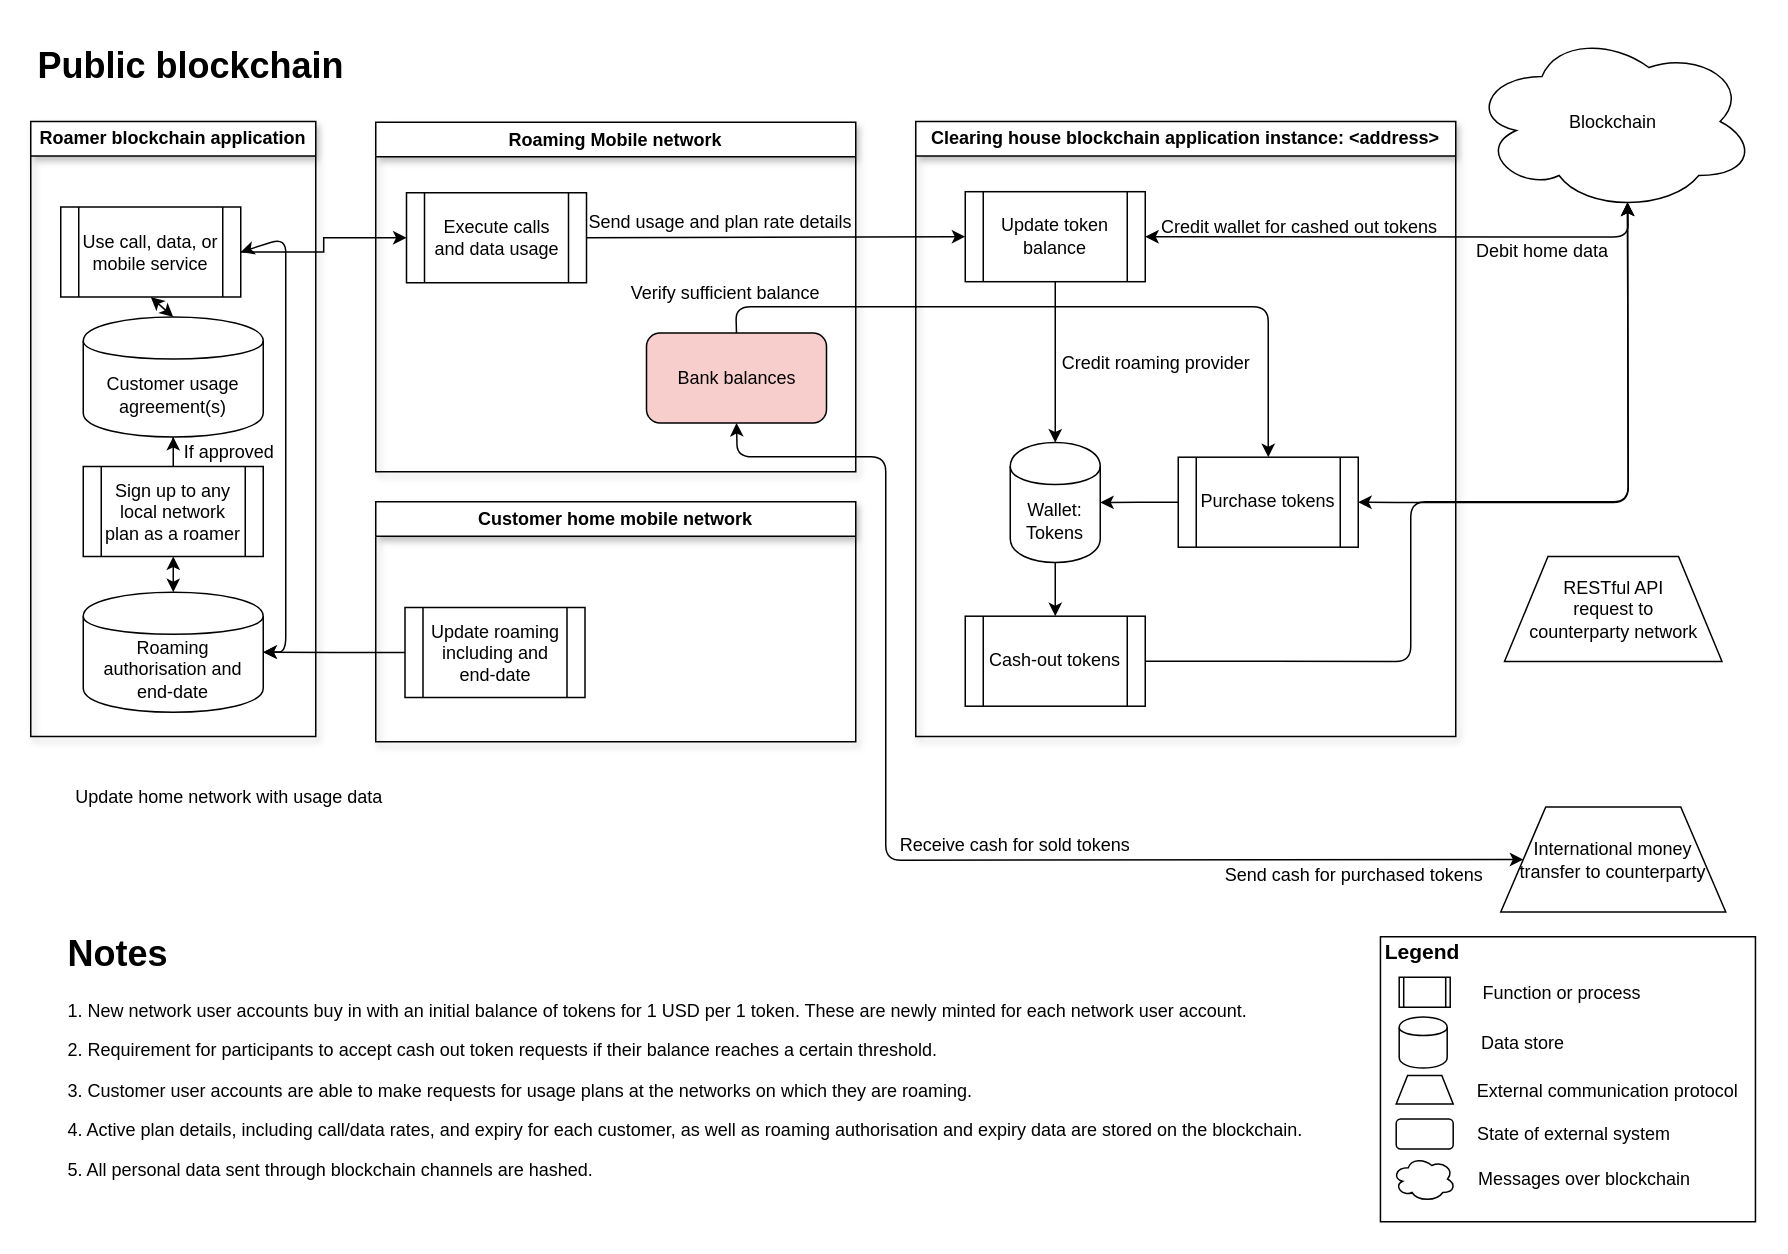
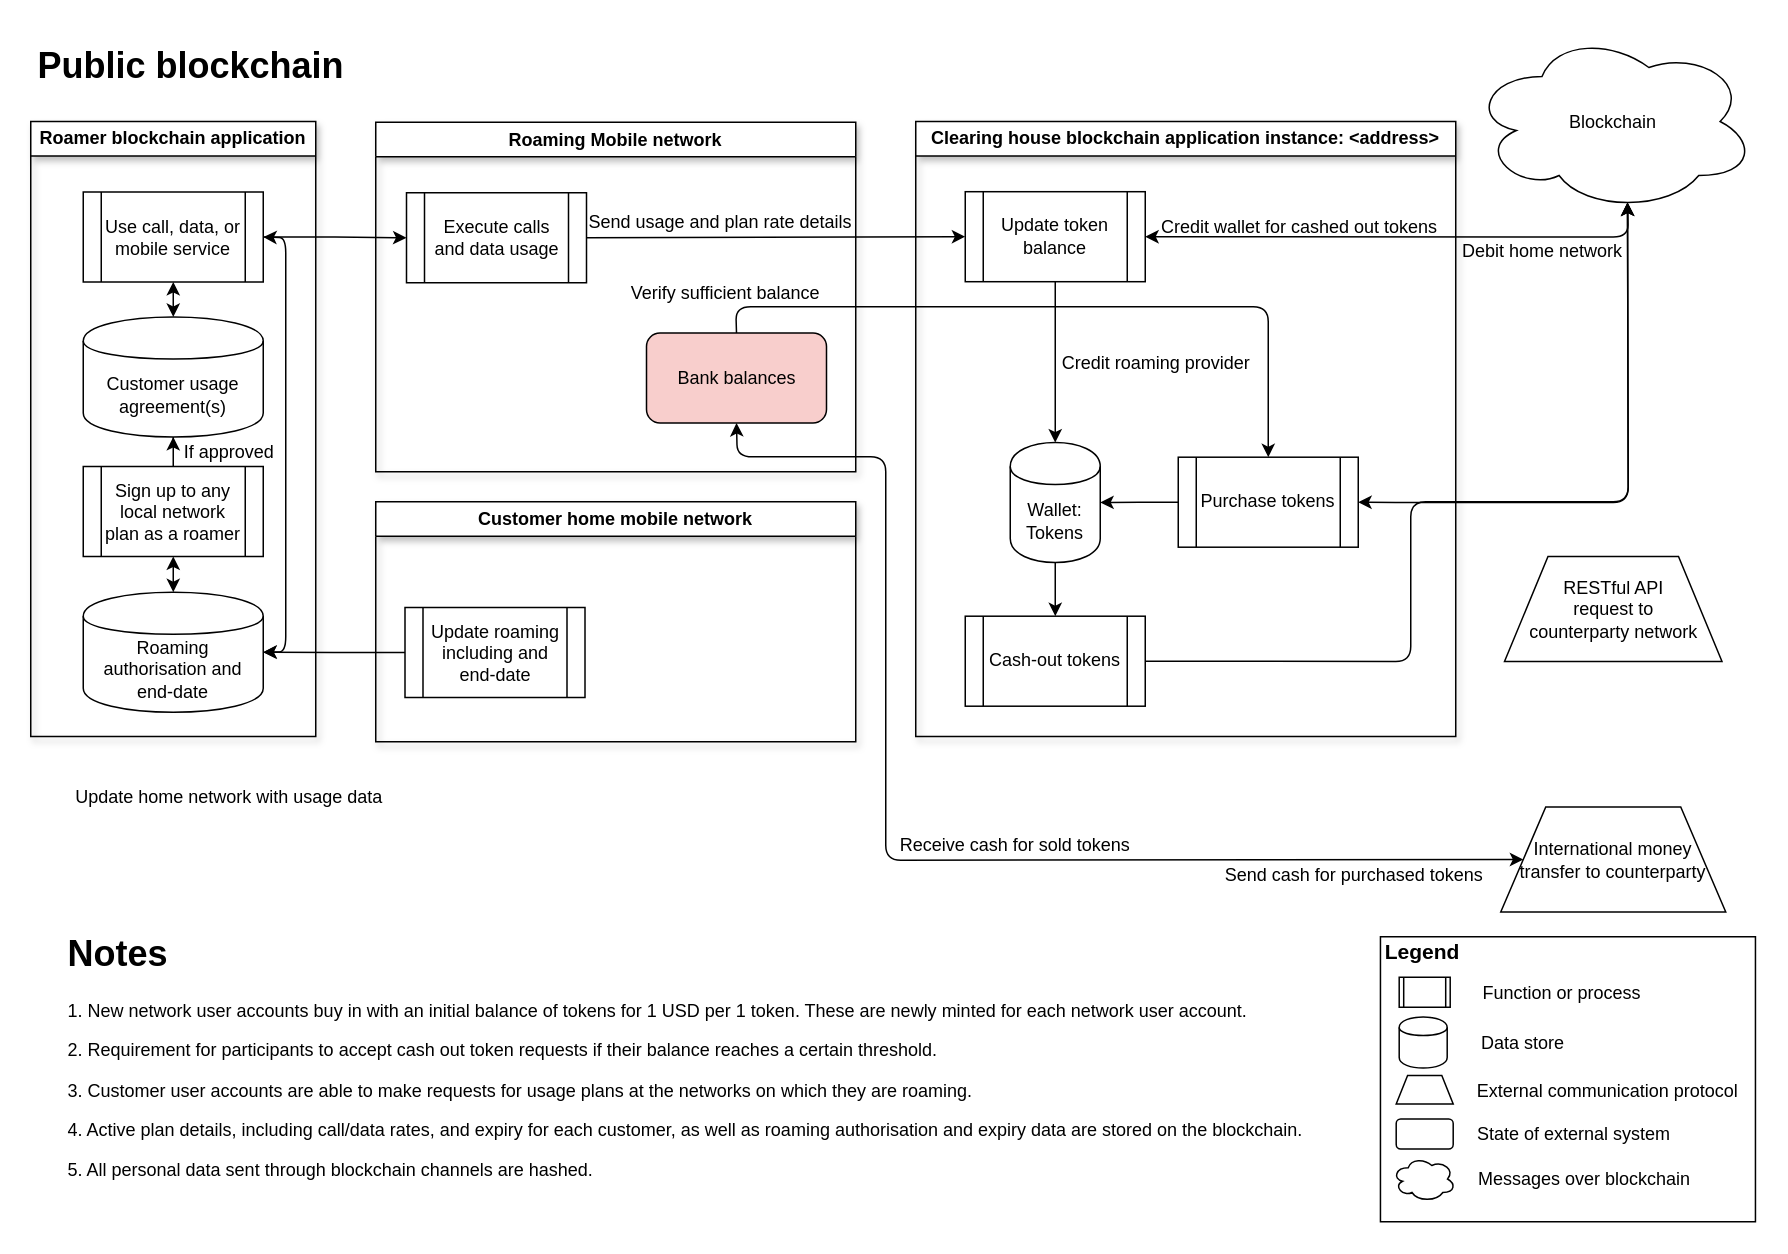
(1543, 251) -> (1543, 251)
(151, 252) -> (173, 237)
